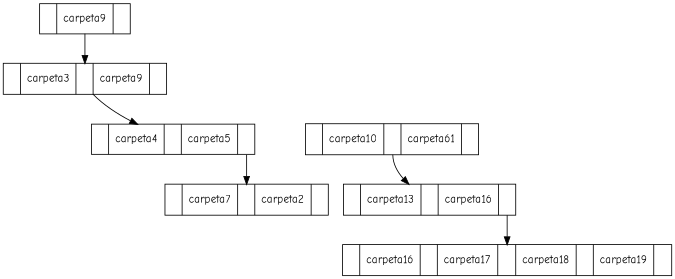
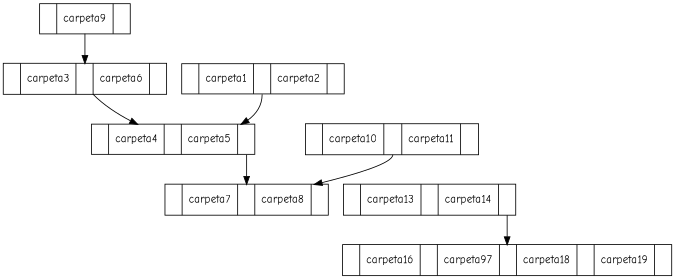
(121, 78) -> (121, 78)
none -> (263, 79)
(431, 139) -> (431, 139)
(396, 168) -> (359, 172)
(283, 199) -> (283, 199)
(468, 199) -> (468, 199)
(468, 260) -> (468, 260)
